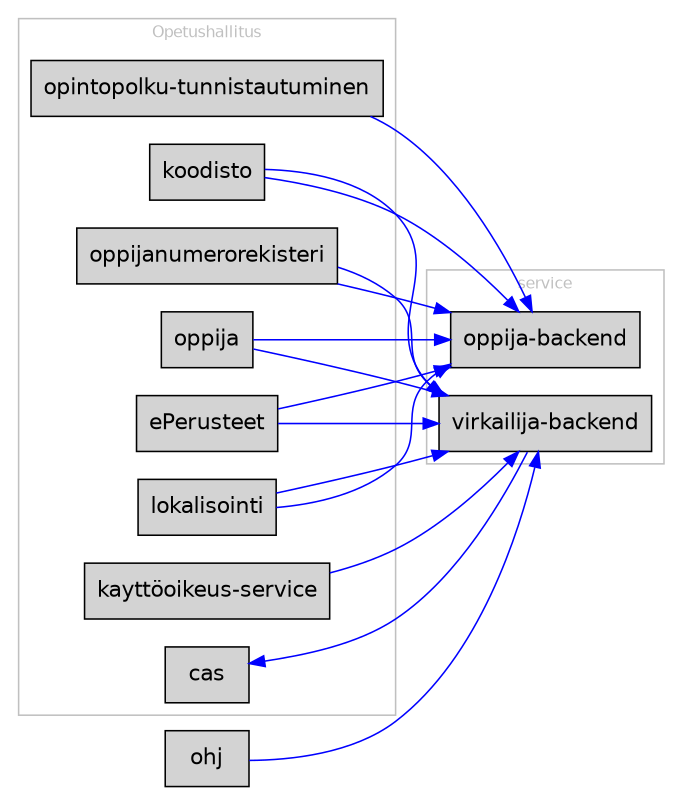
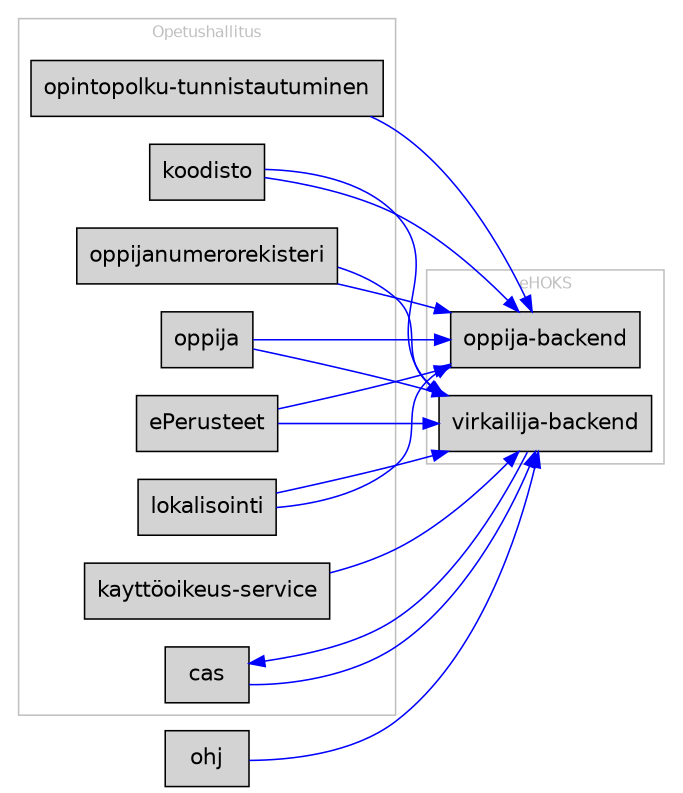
(545, 285) -> (545, 285)
none -> (425, 624)
